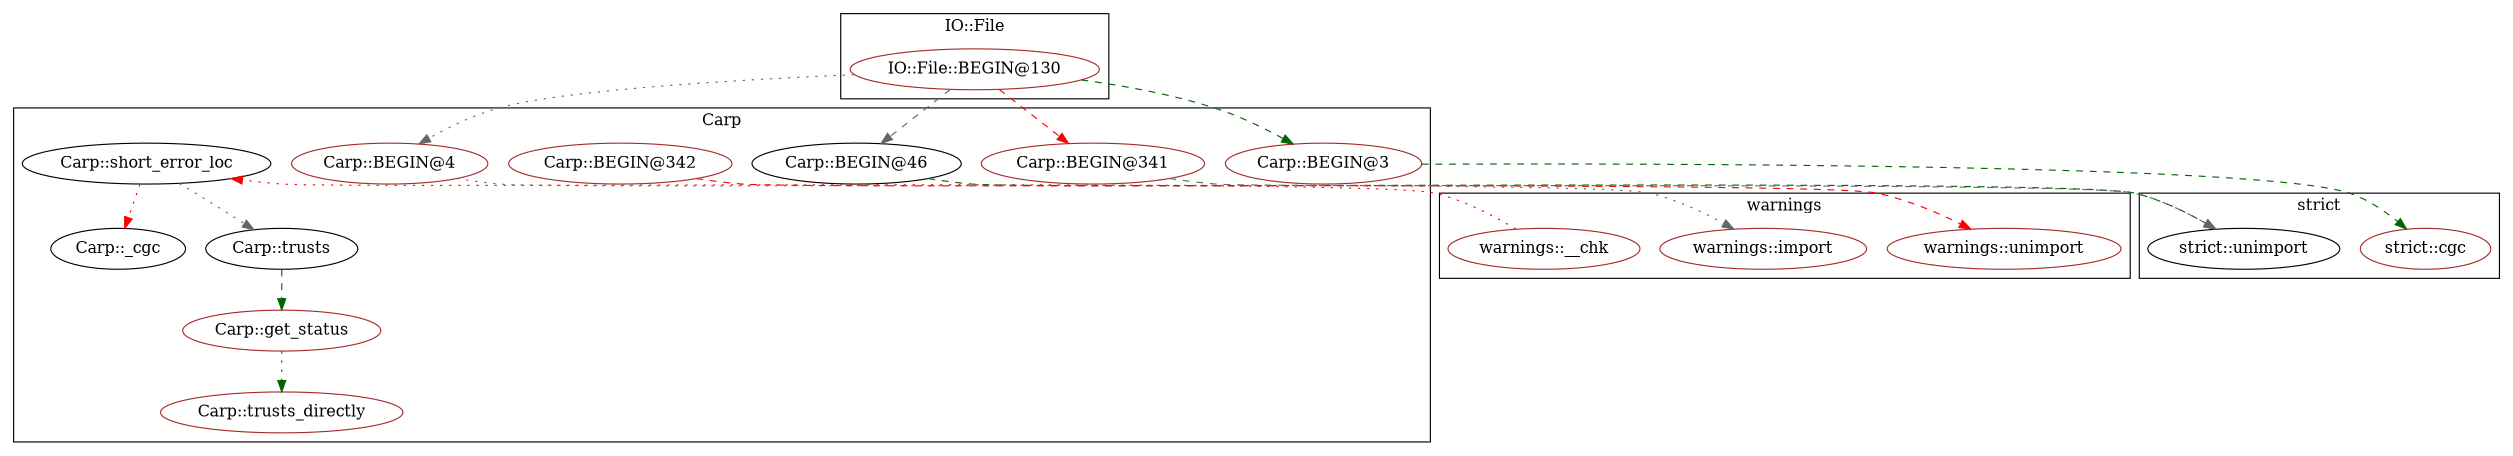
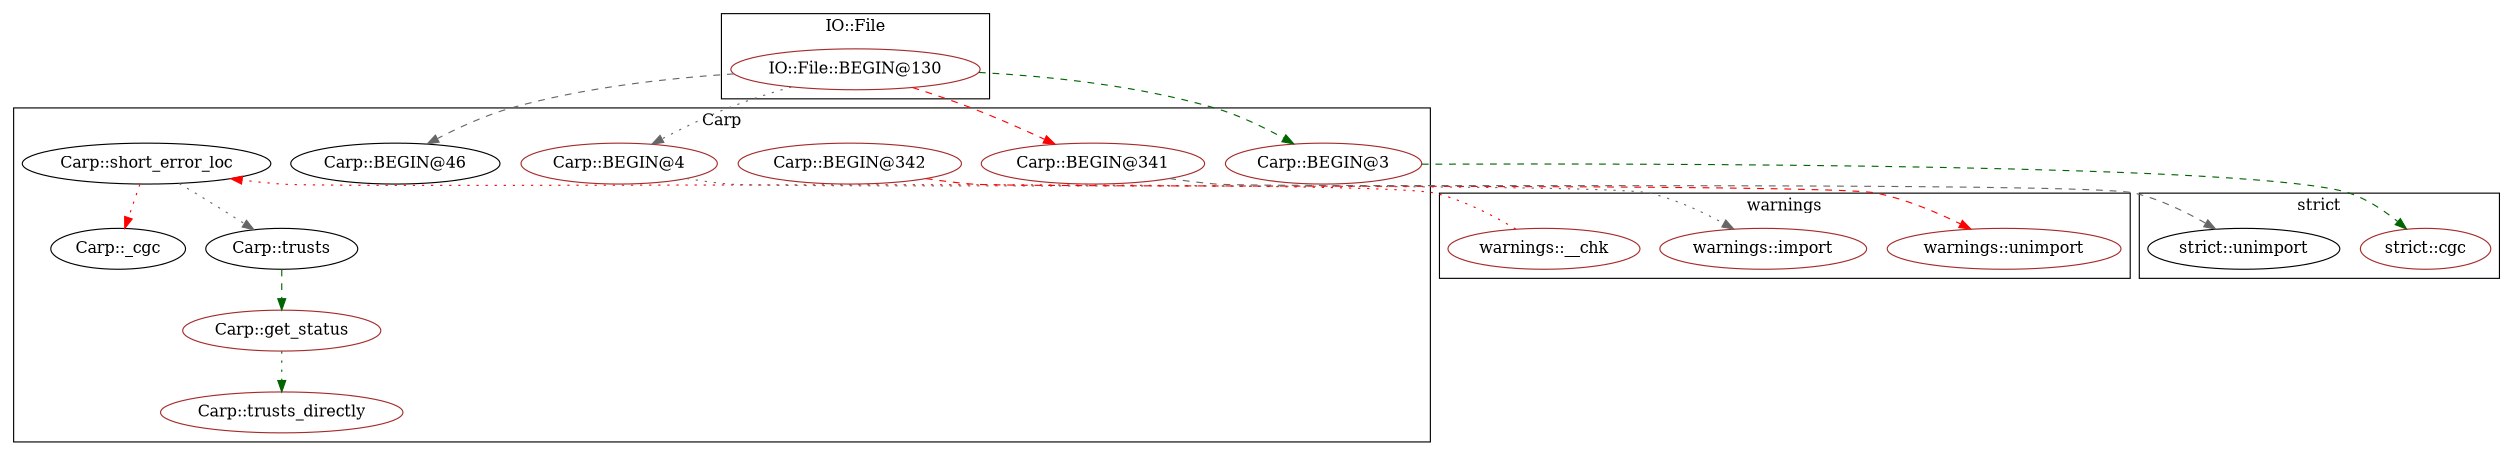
(1570, 185) -> none
